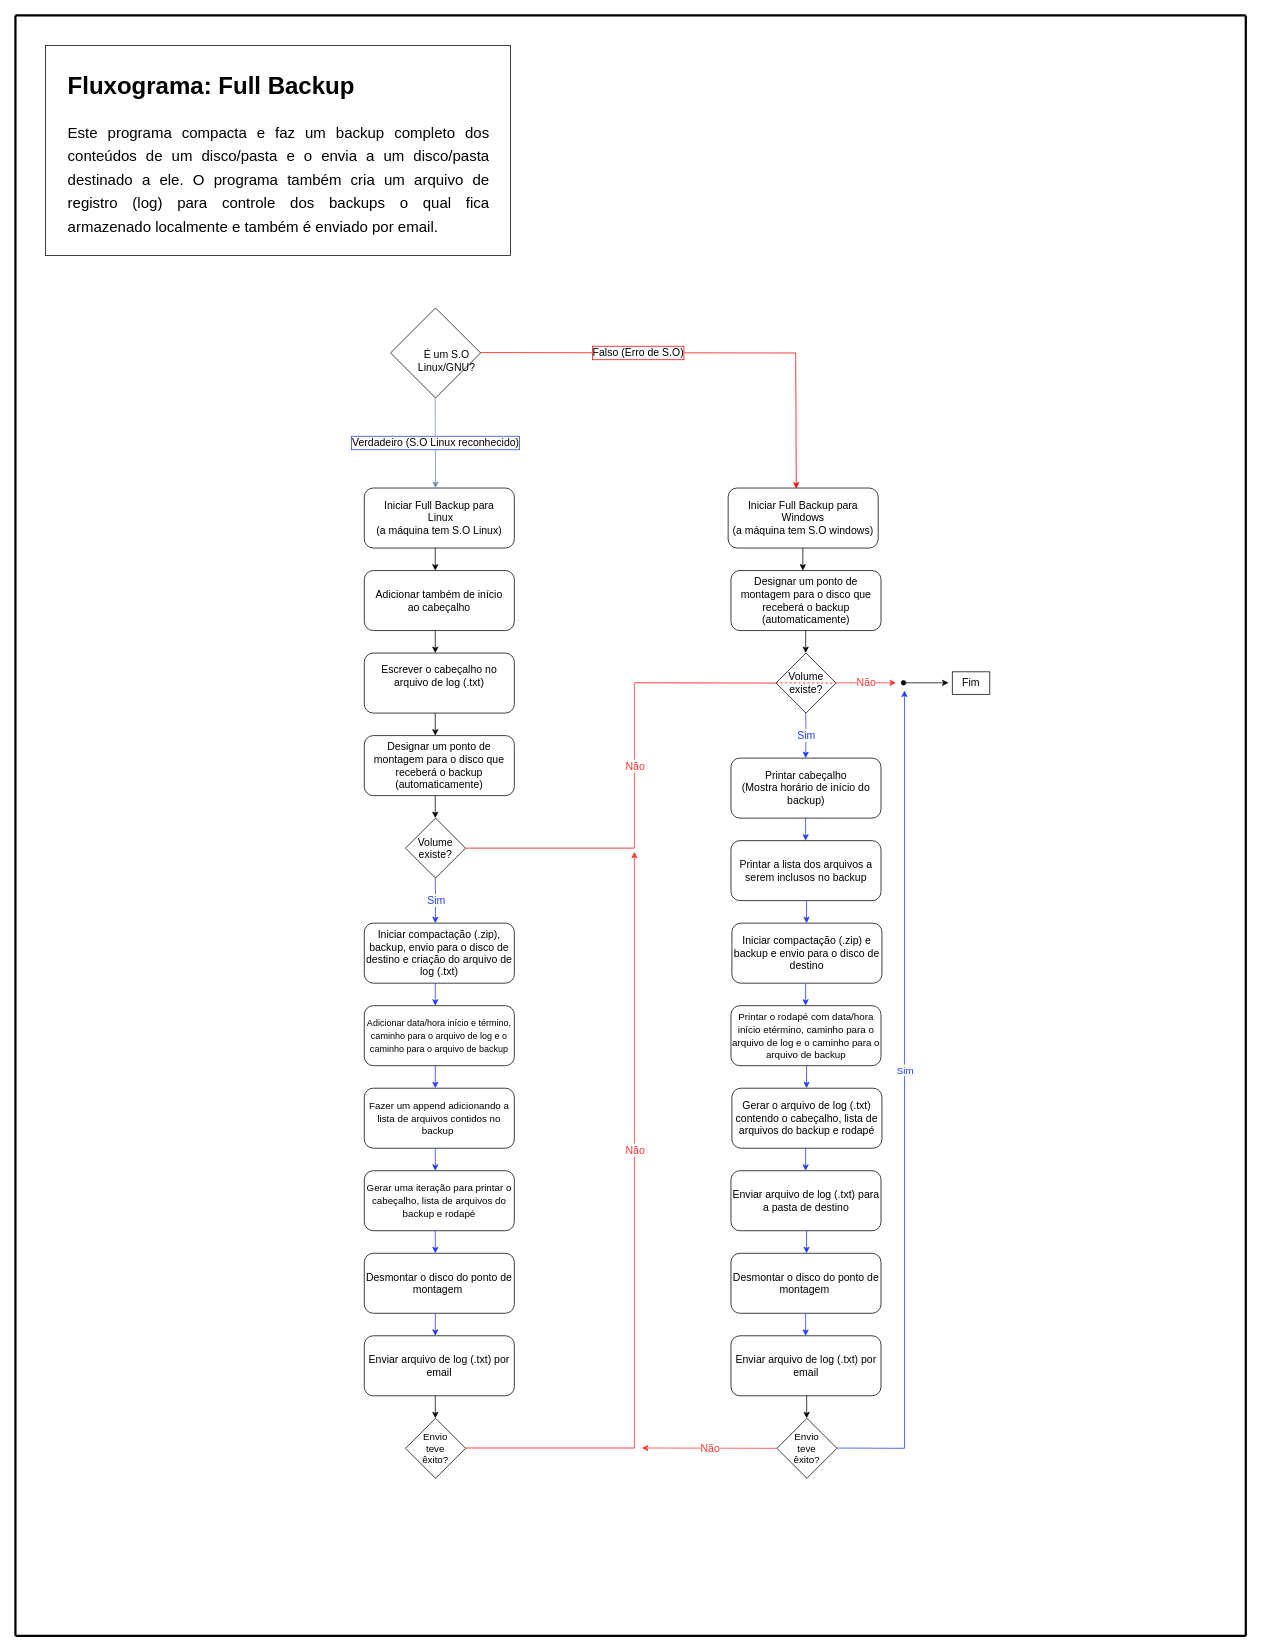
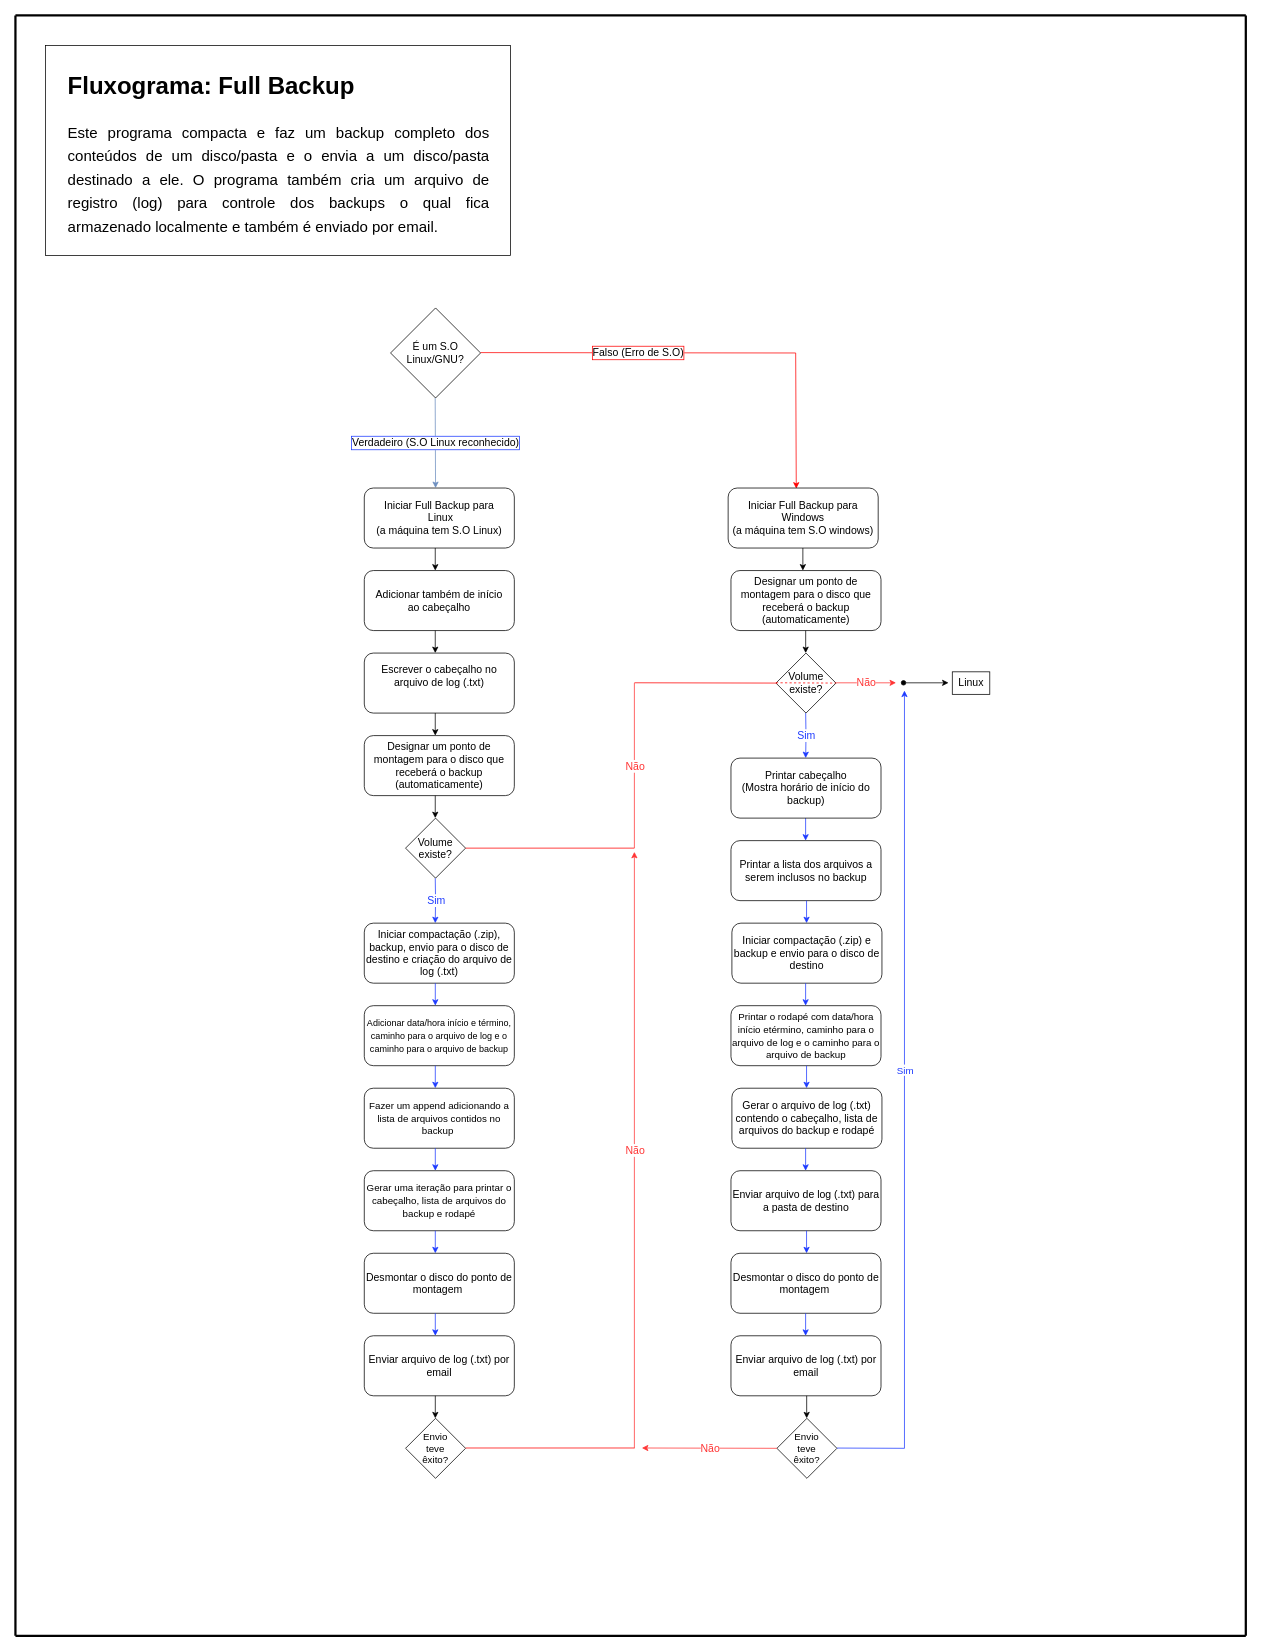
(447, 360) -> (435, 353)
(971, 683) -> (971, 683)
